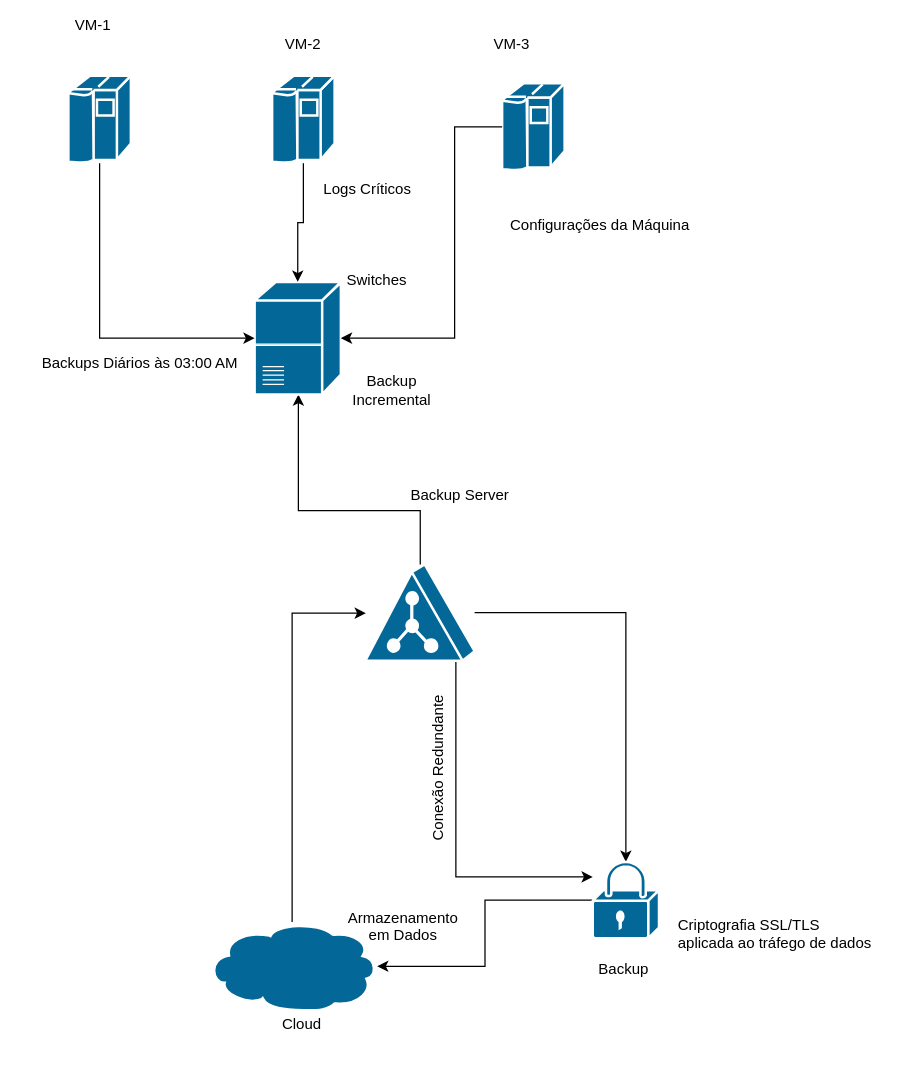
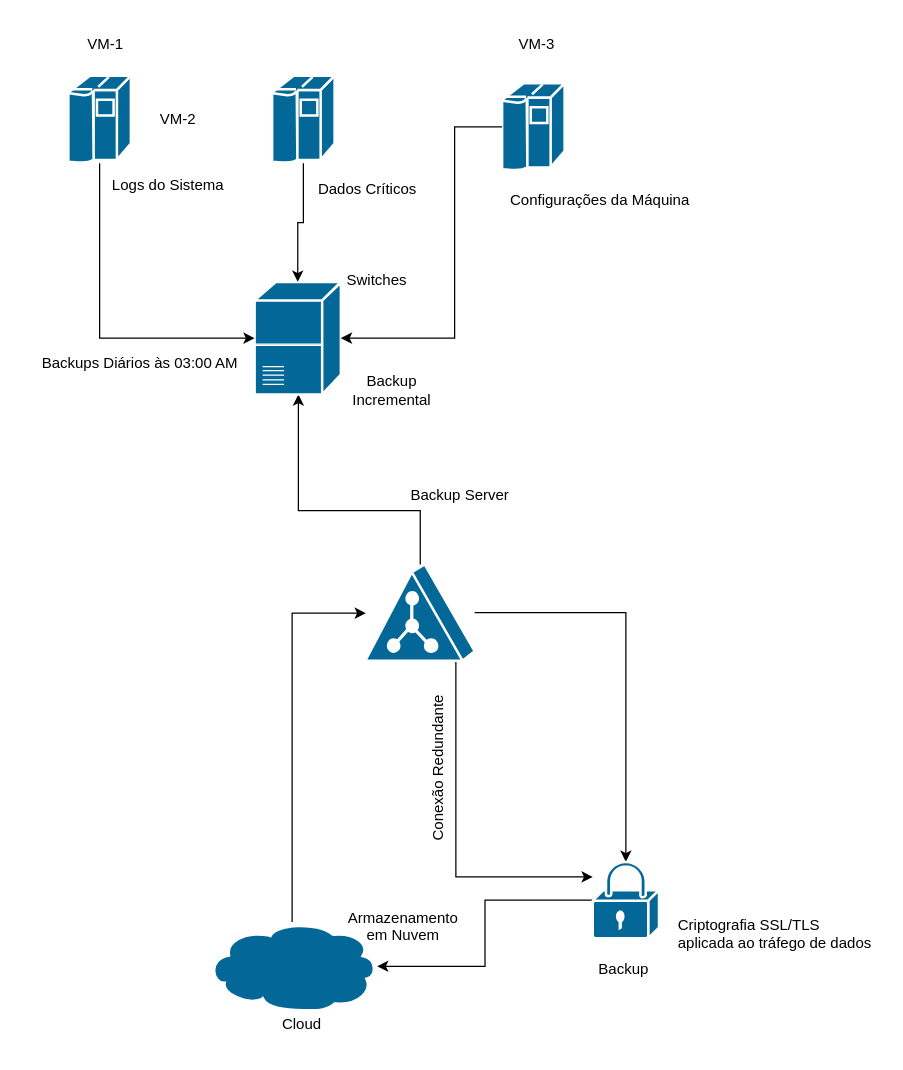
(93, 26) -> (106, 44)
(303, 44) -> (178, 119)
(512, 44) -> (537, 44)
none -> (168, 186)
(368, 189) -> (368, 189)
(600, 226) -> (600, 201)
(403, 936) -> (403, 936)
